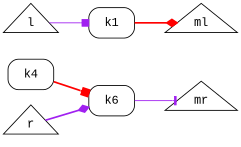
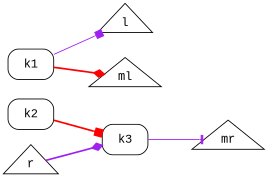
(65, 23) -> (74, 45)
(31, 74) -> (31, 114)
(112, 101) -> (125, 140)
